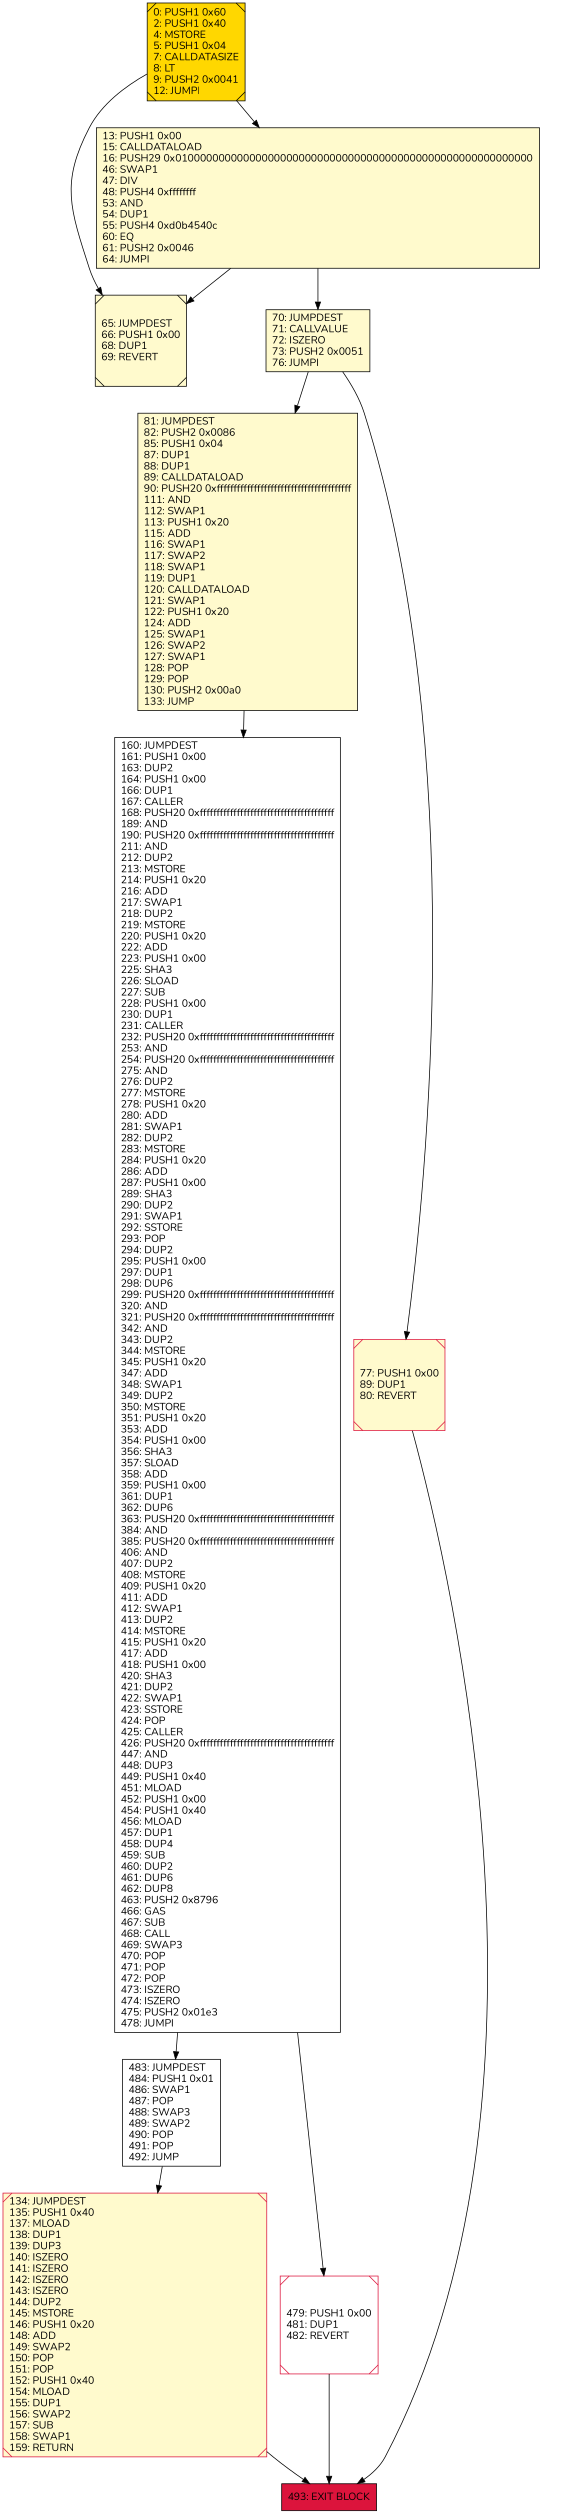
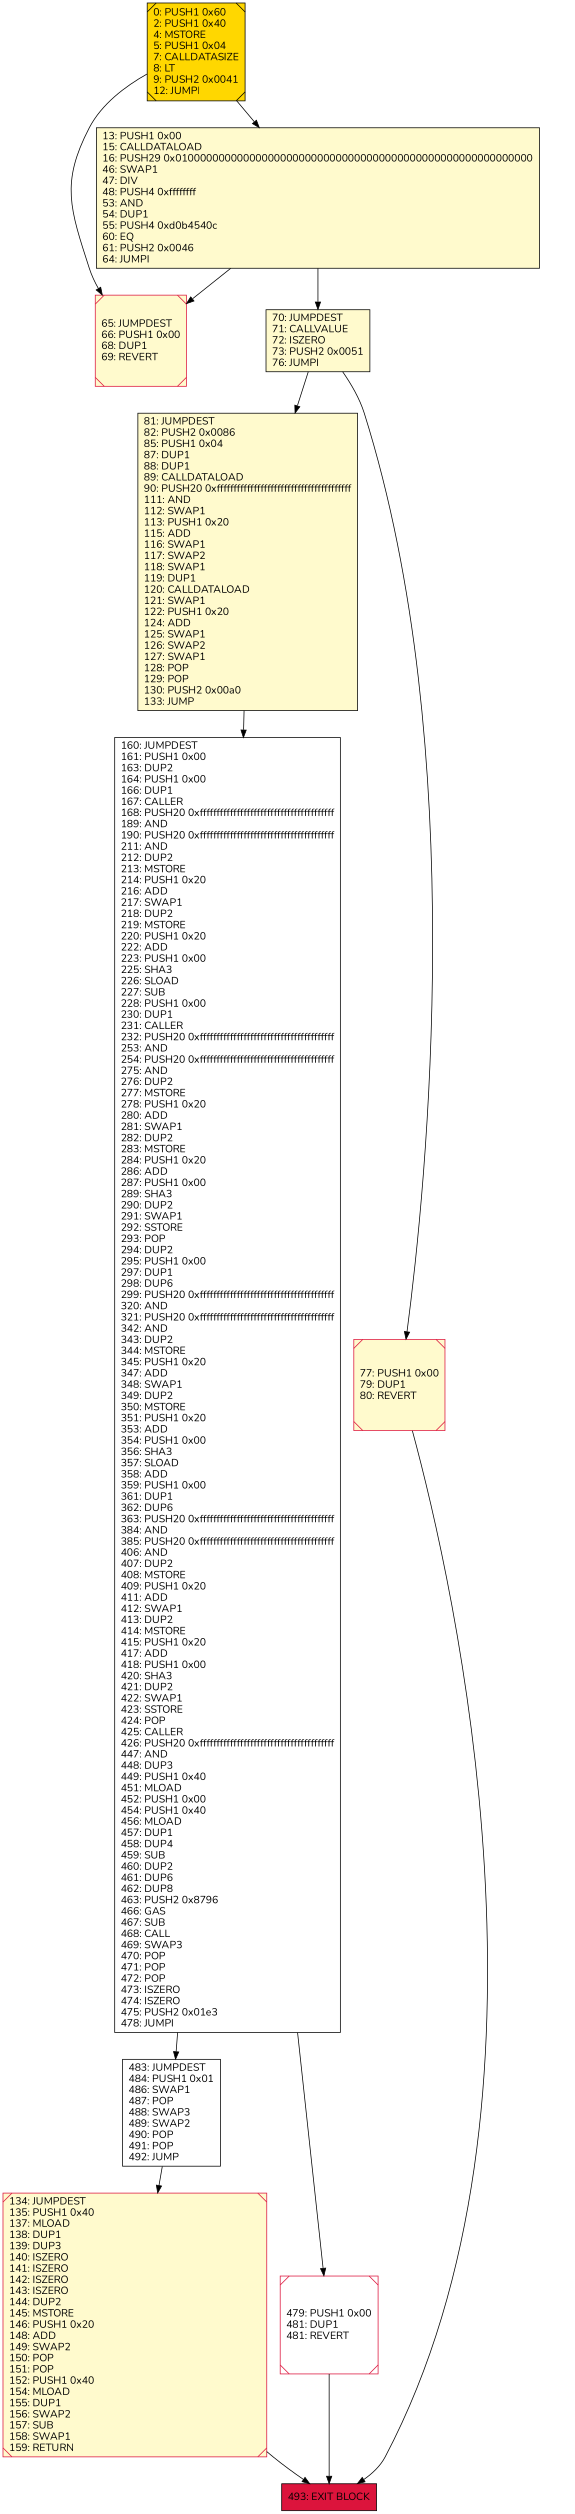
(141, 341) -> (141, 341)
(399, 1385) -> (399, 1385)
(329, 2325) -> (329, 2325)
